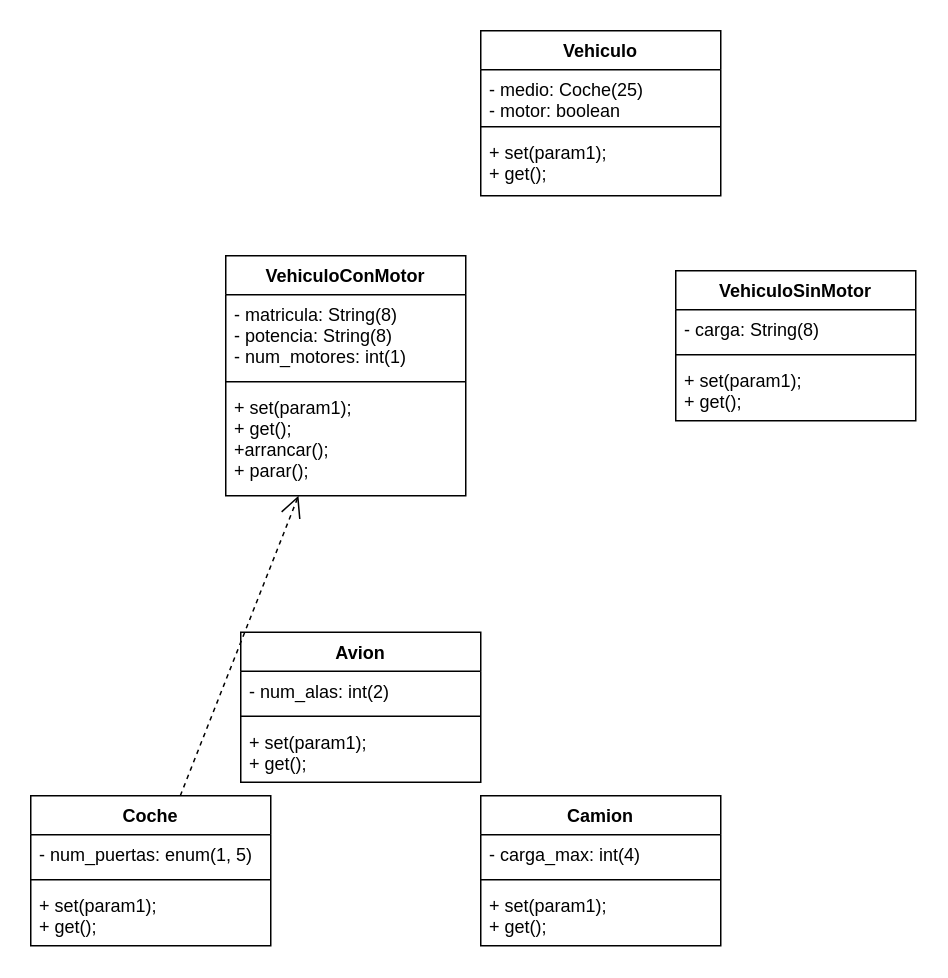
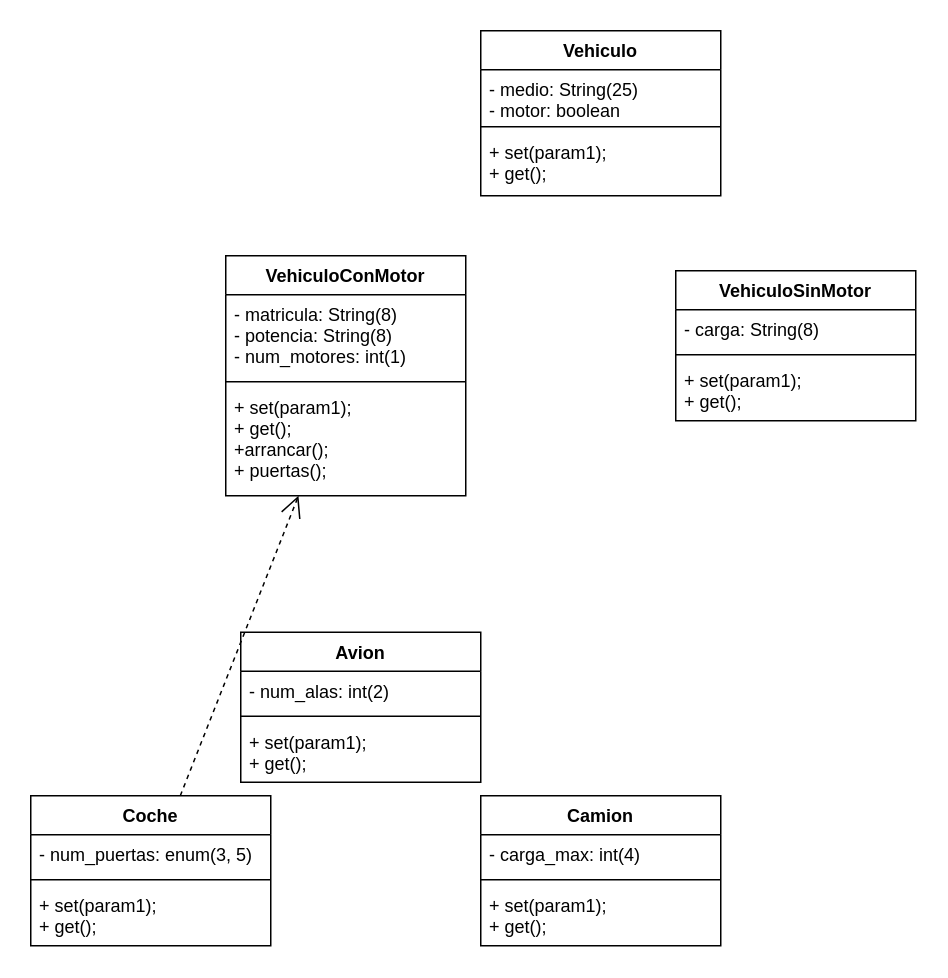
(570, 90) -> (573, 90)
(300, 408) -> (300, 408)
(153, 855) -> (153, 855)
